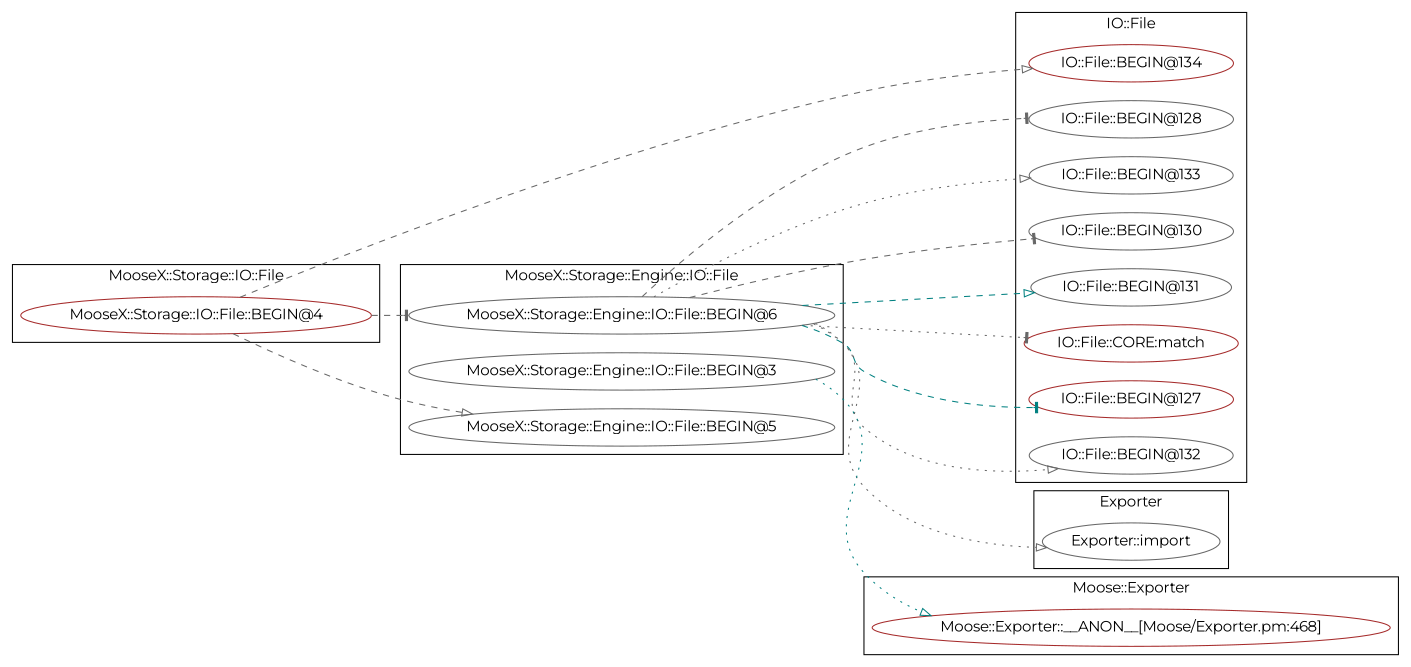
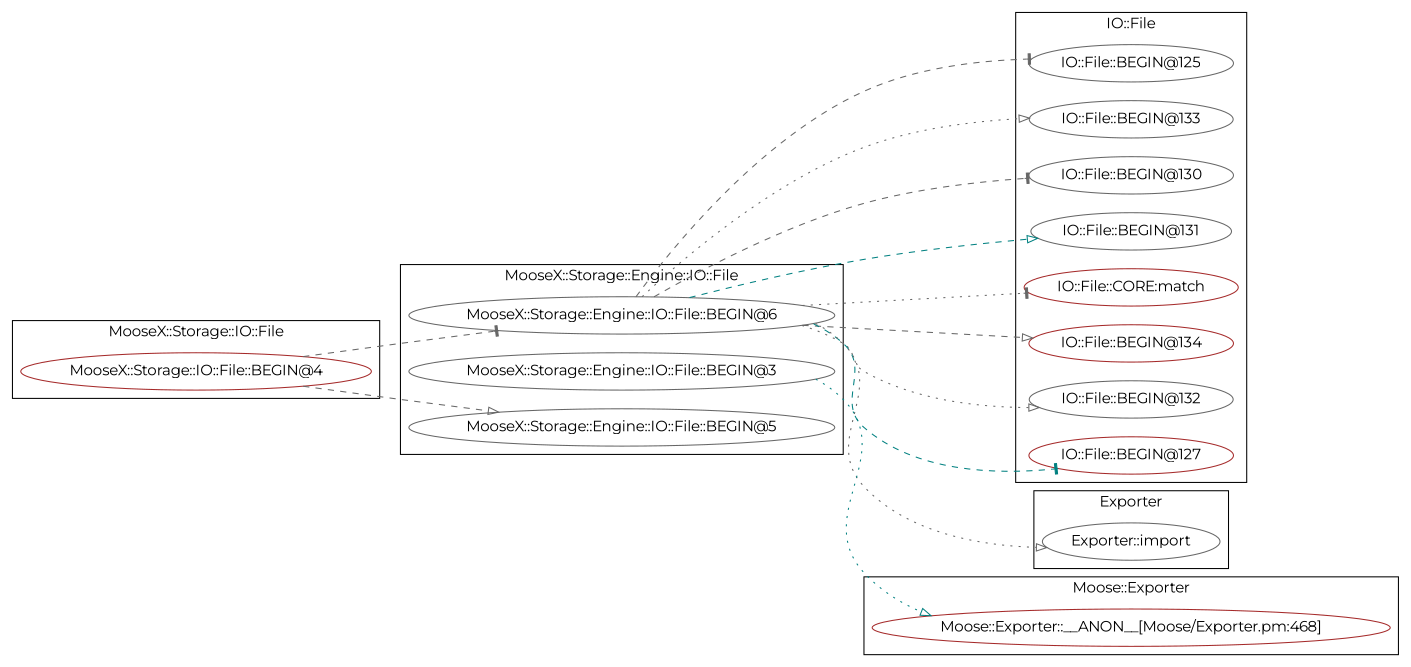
(1131, 119) -> (1131, 63)
(624, 157) -> (912, 331)
